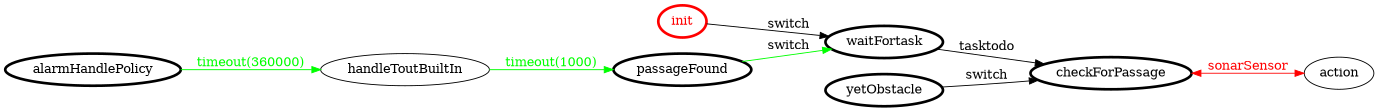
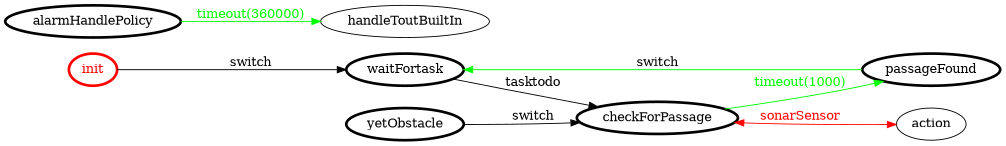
(547, 70) -> (800, 98)
